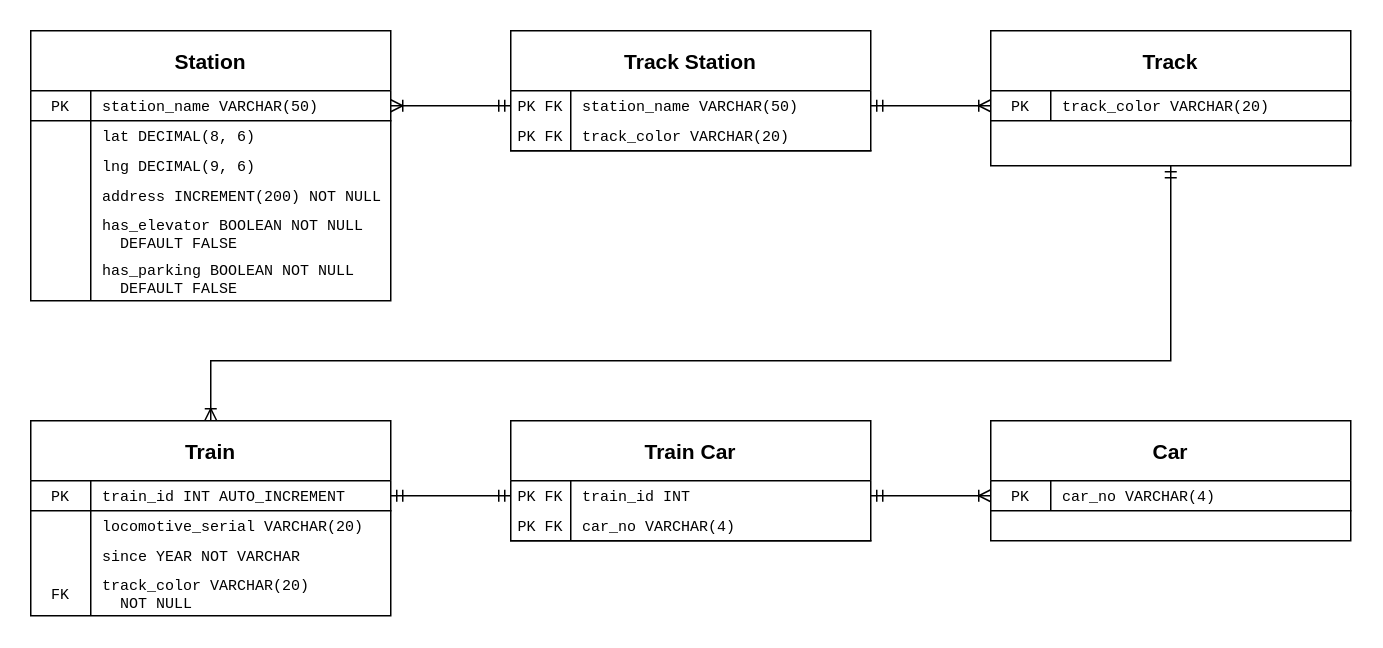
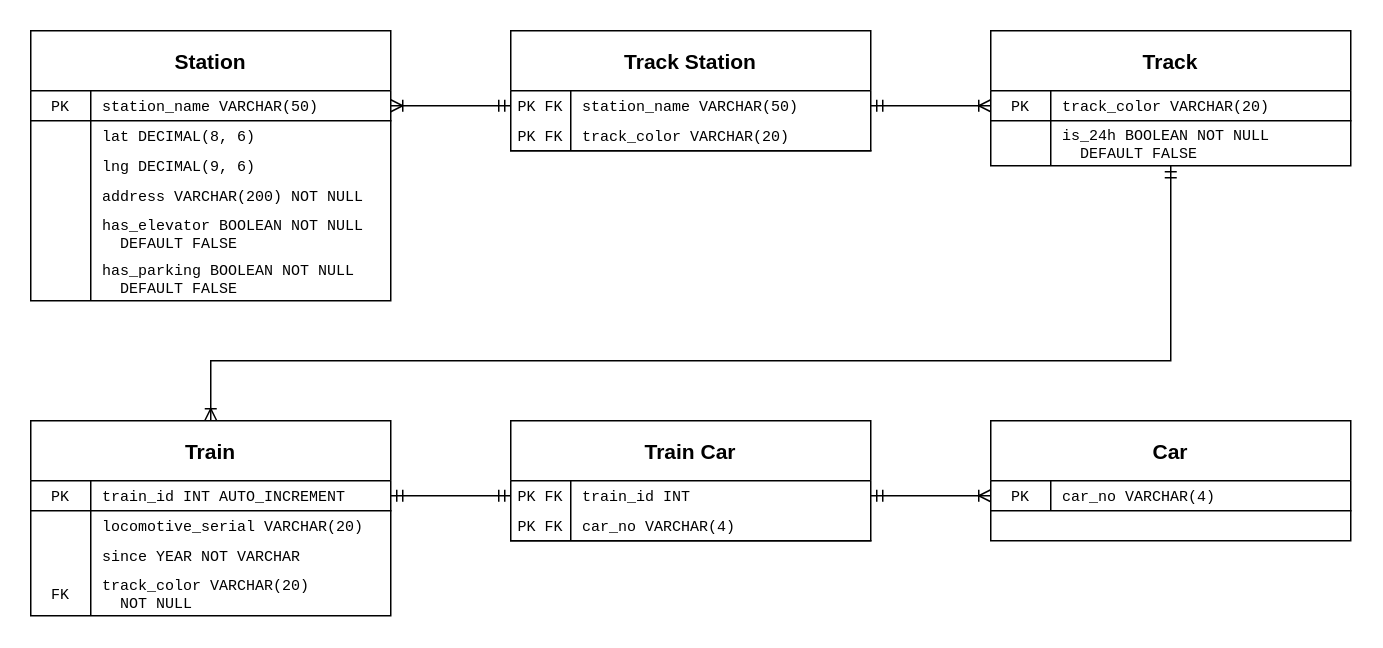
none -> (1201, 143)
(228, 196) -> (220, 196)
